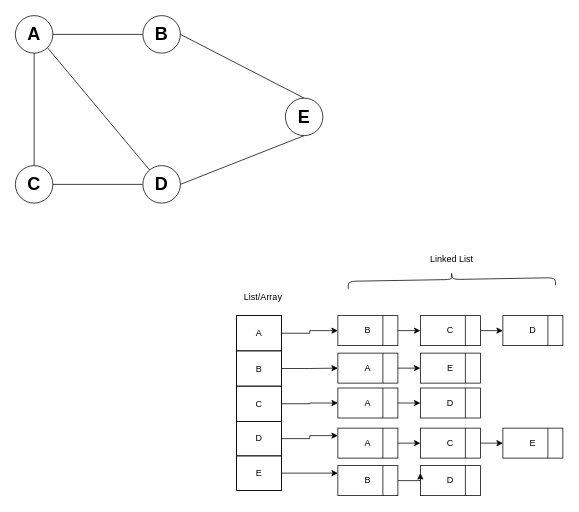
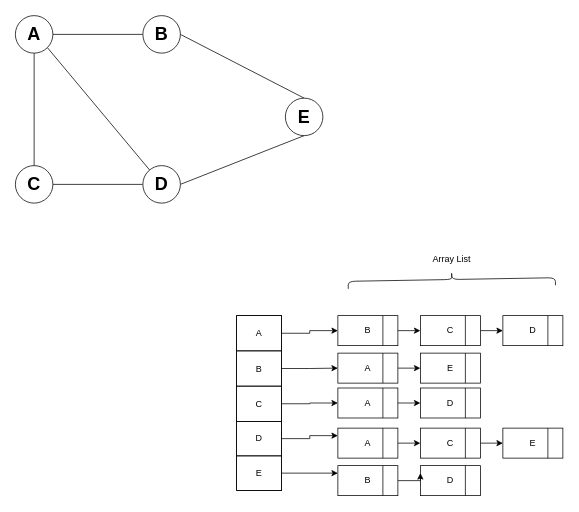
(452, 259) -> (452, 259)
(263, 297) -> none
